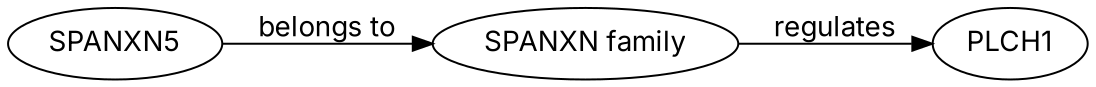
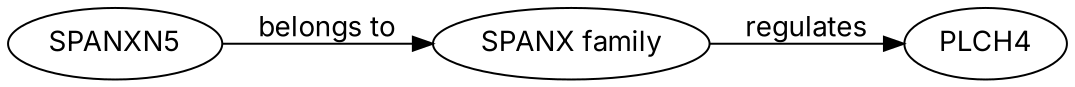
(585, 44) -> (571, 44)
(1010, 44) -> (986, 44)
